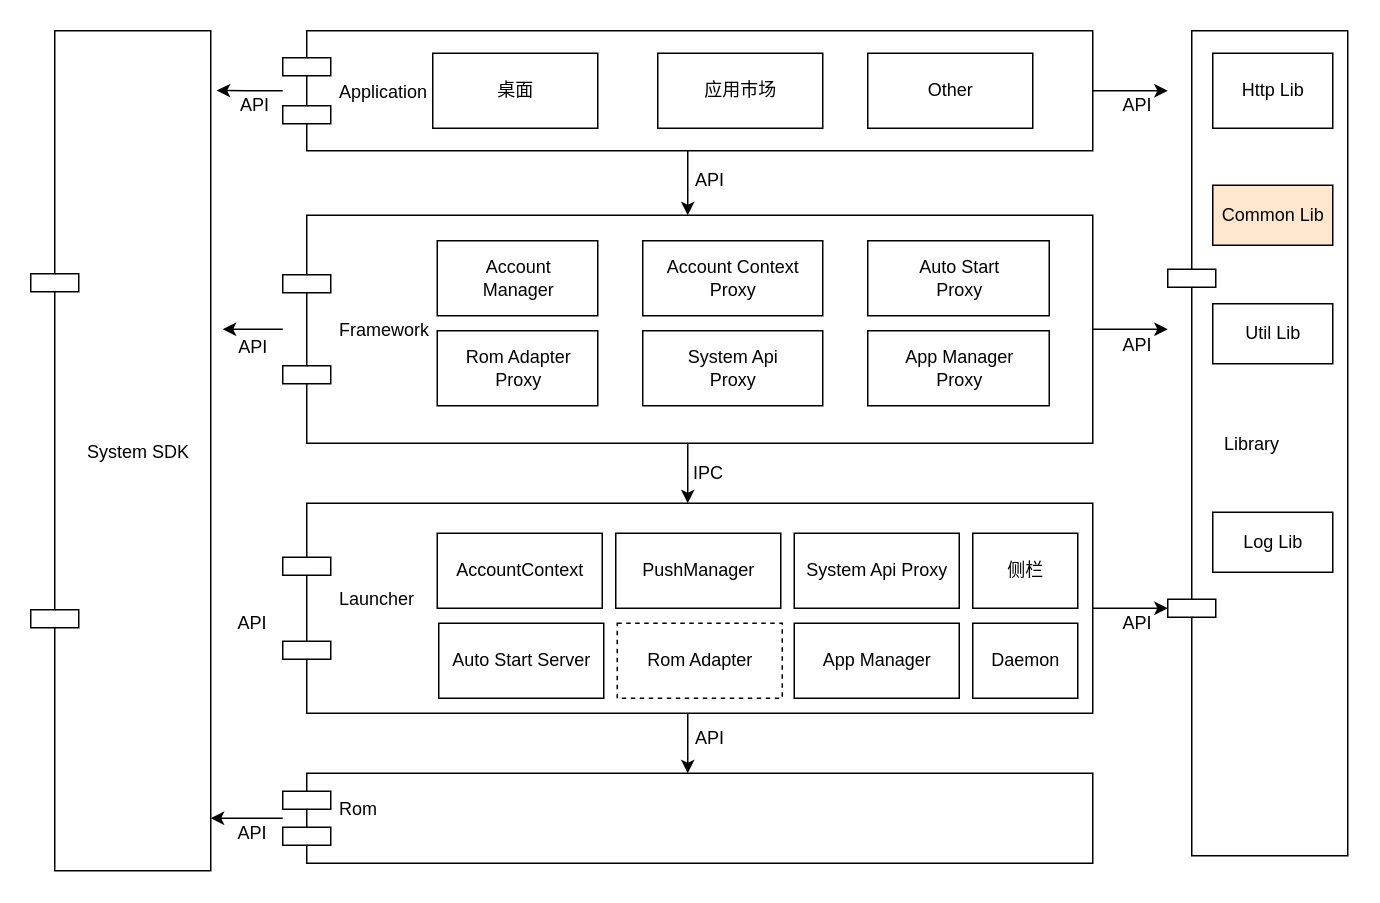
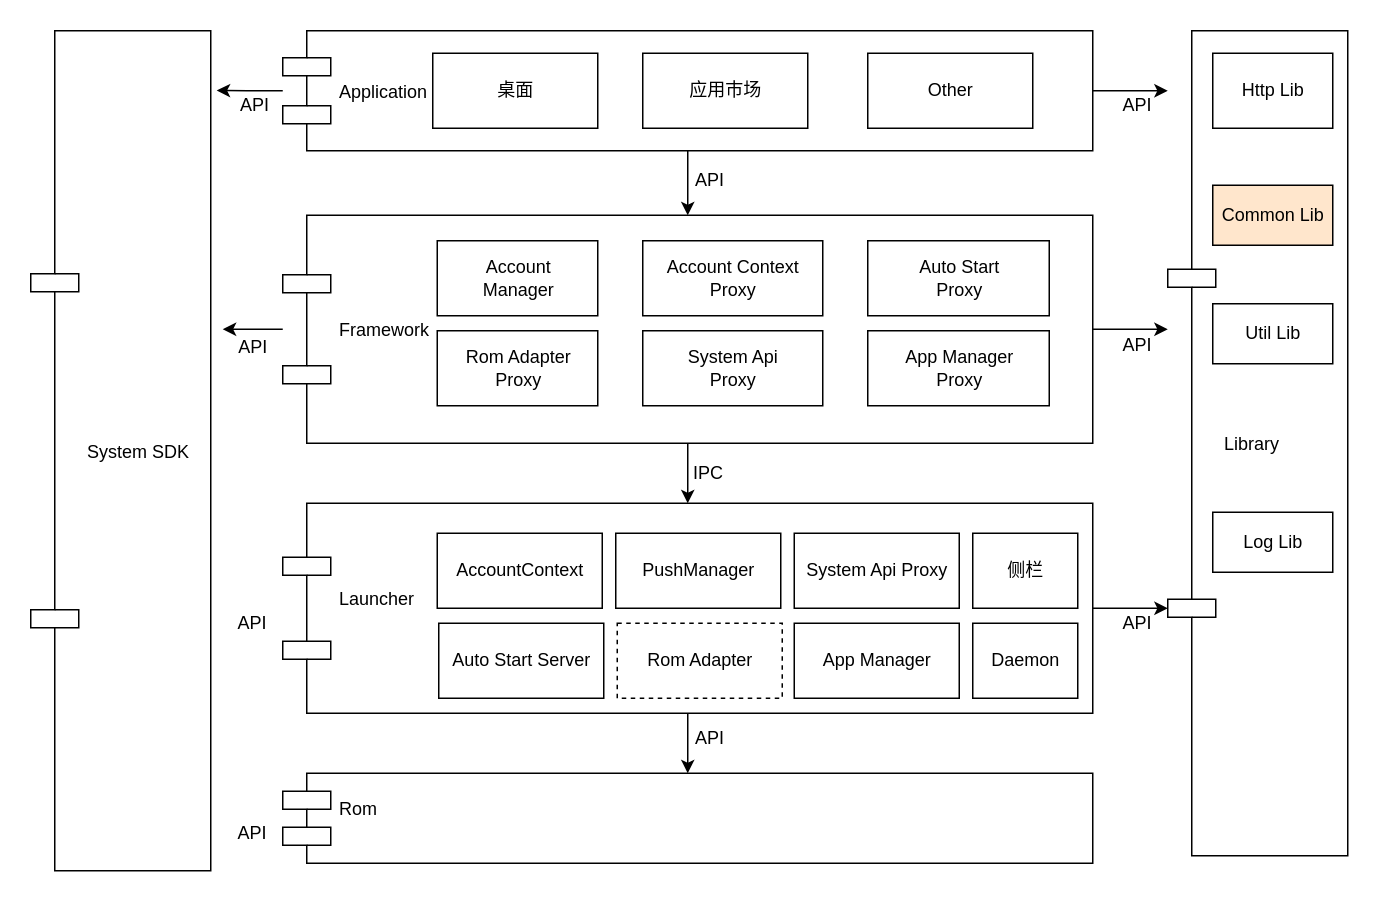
(740, 91) -> (725, 91)
(252, 818) -> none
